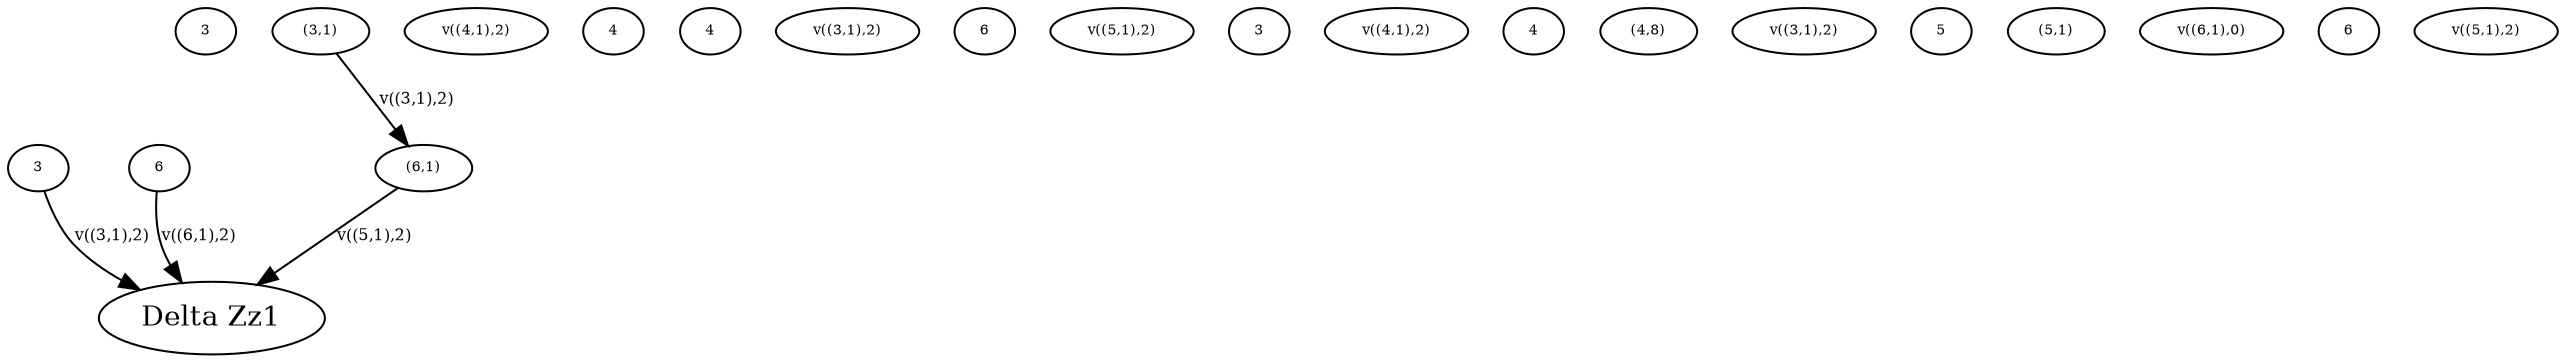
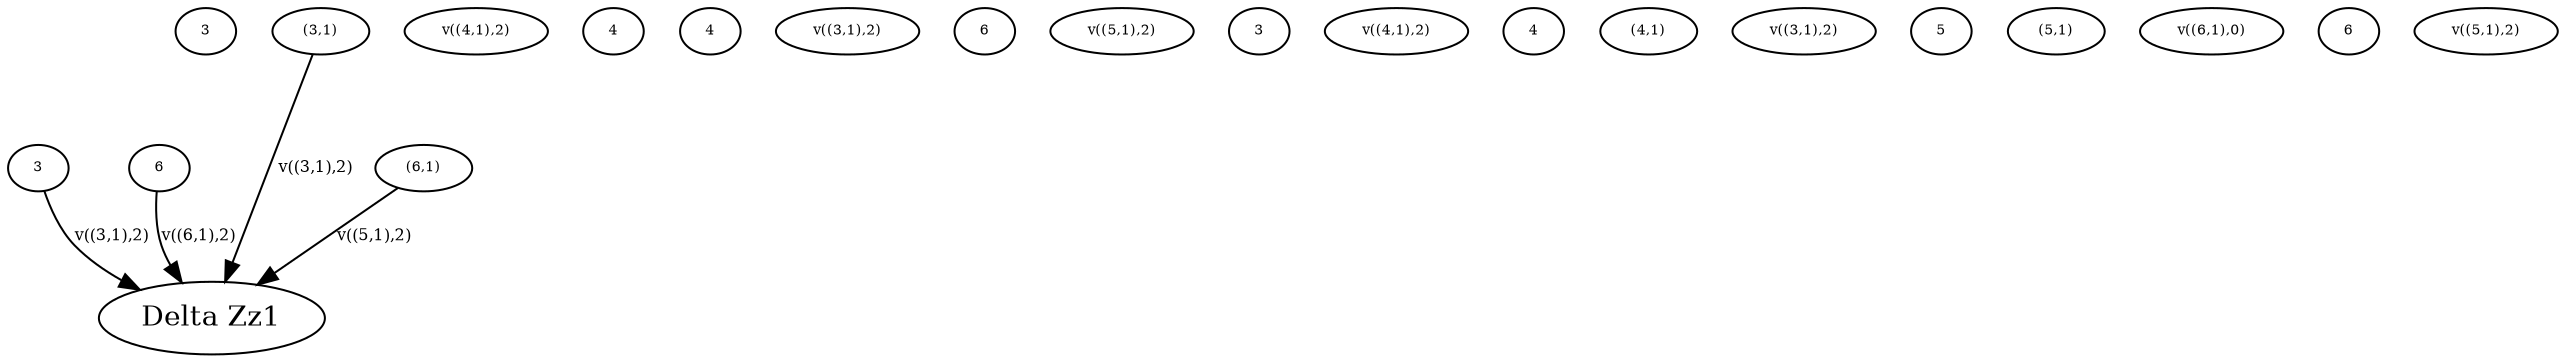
(1649, 31) -> (1649, 31)
(366, 91) -> (273, 159)
